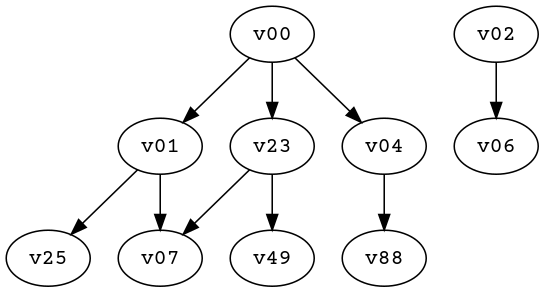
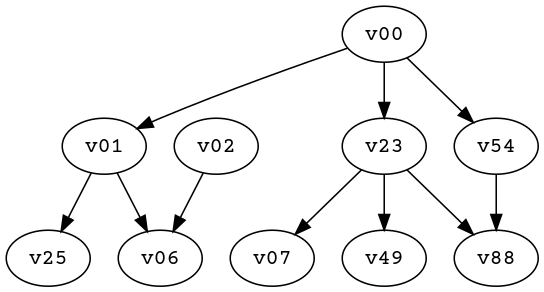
(384, 146) -> (496, 146)
(160, 195) -> (129, 195)
none -> (434, 197)
